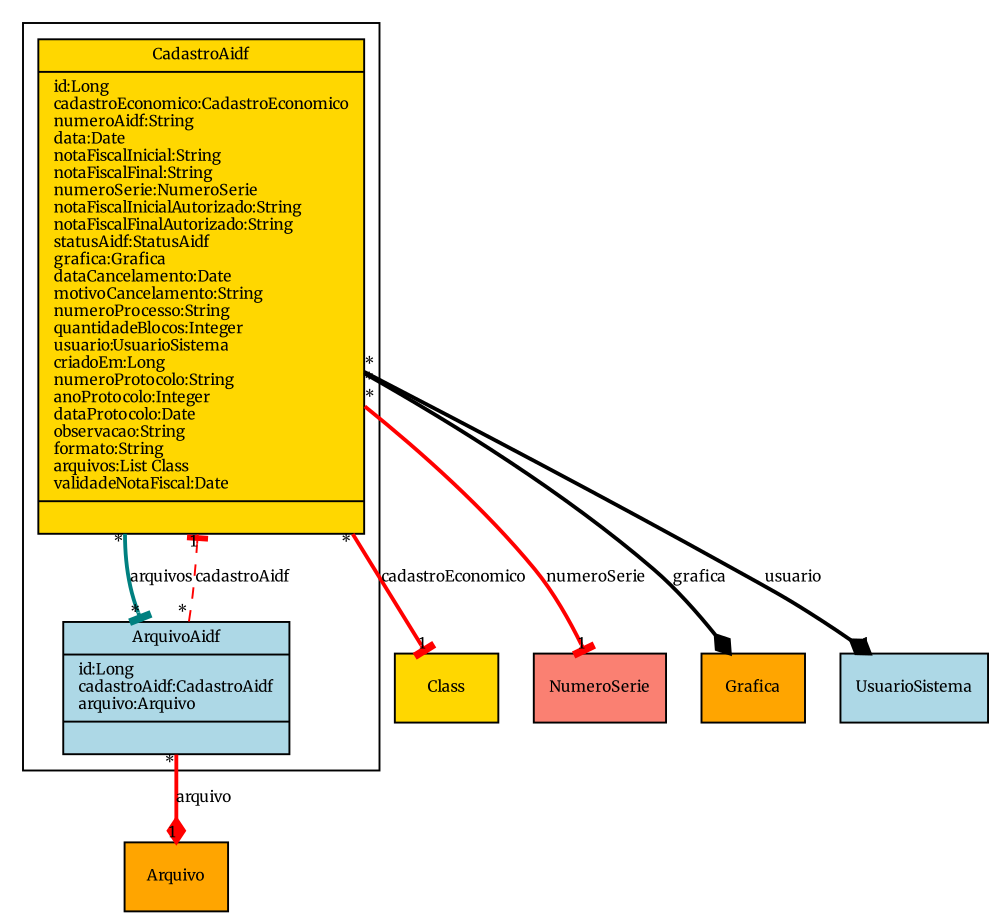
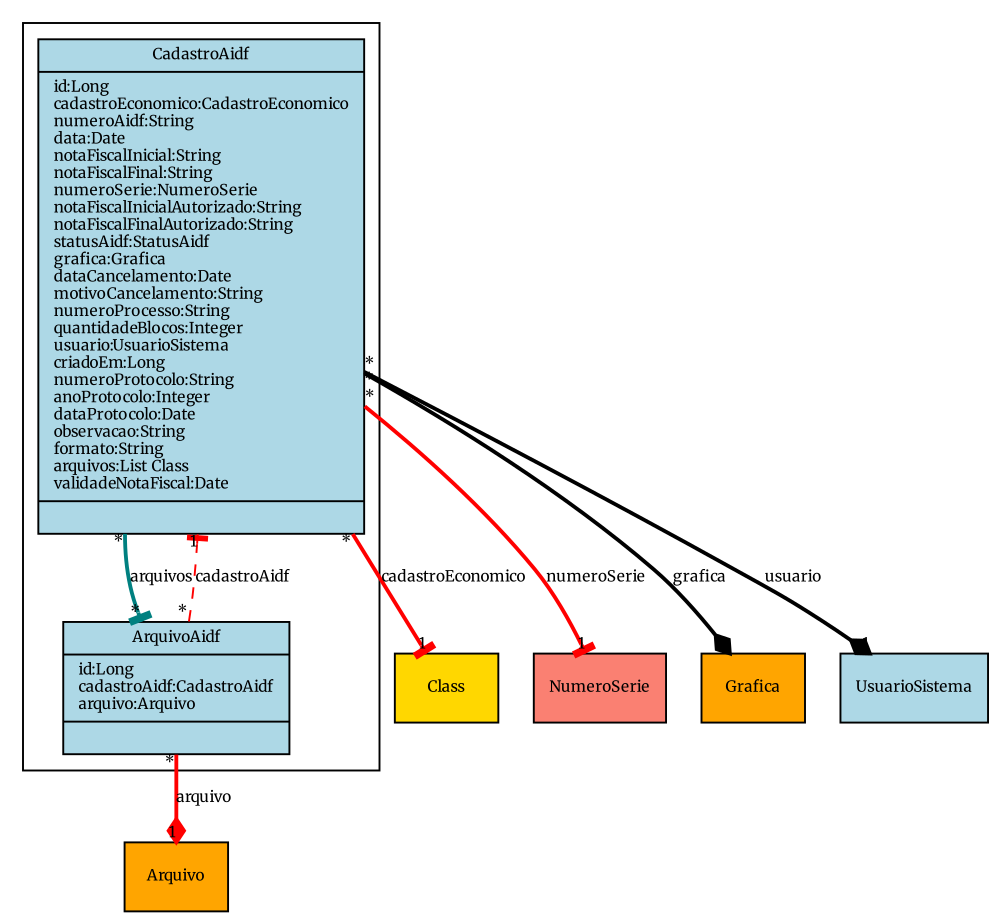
(201, 287) -> (201, 287)
